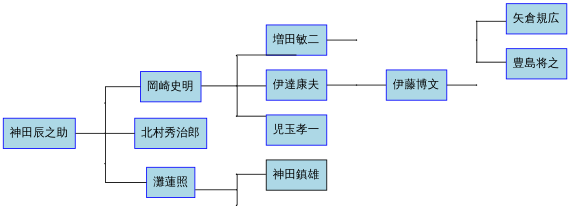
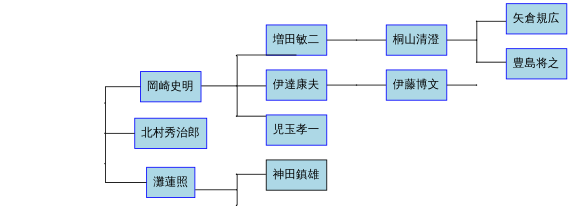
none -> (417, 40)
(39, 133) -> none
